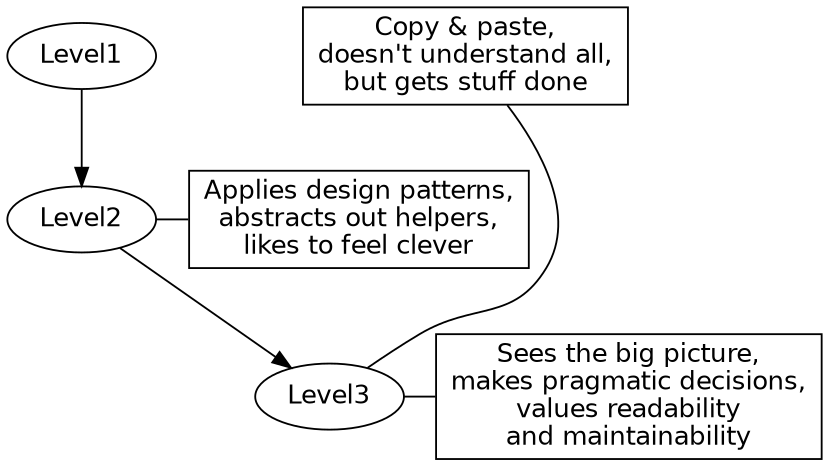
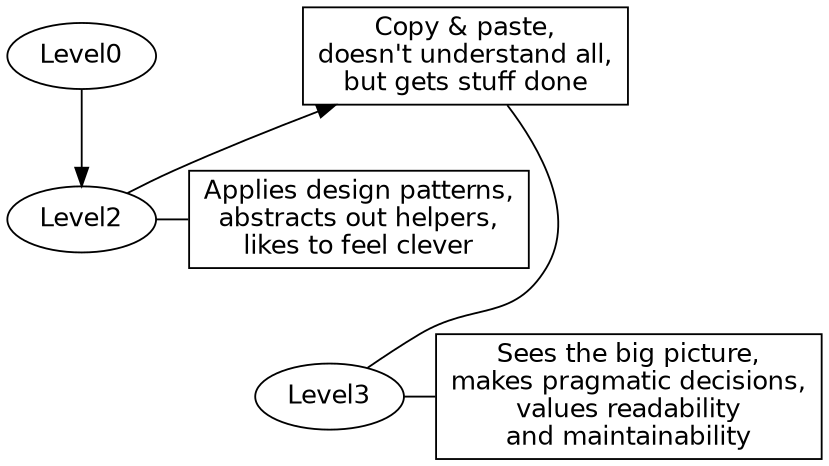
(82, 56) -> (82, 56)
(198, 303) -> (222, 150)
